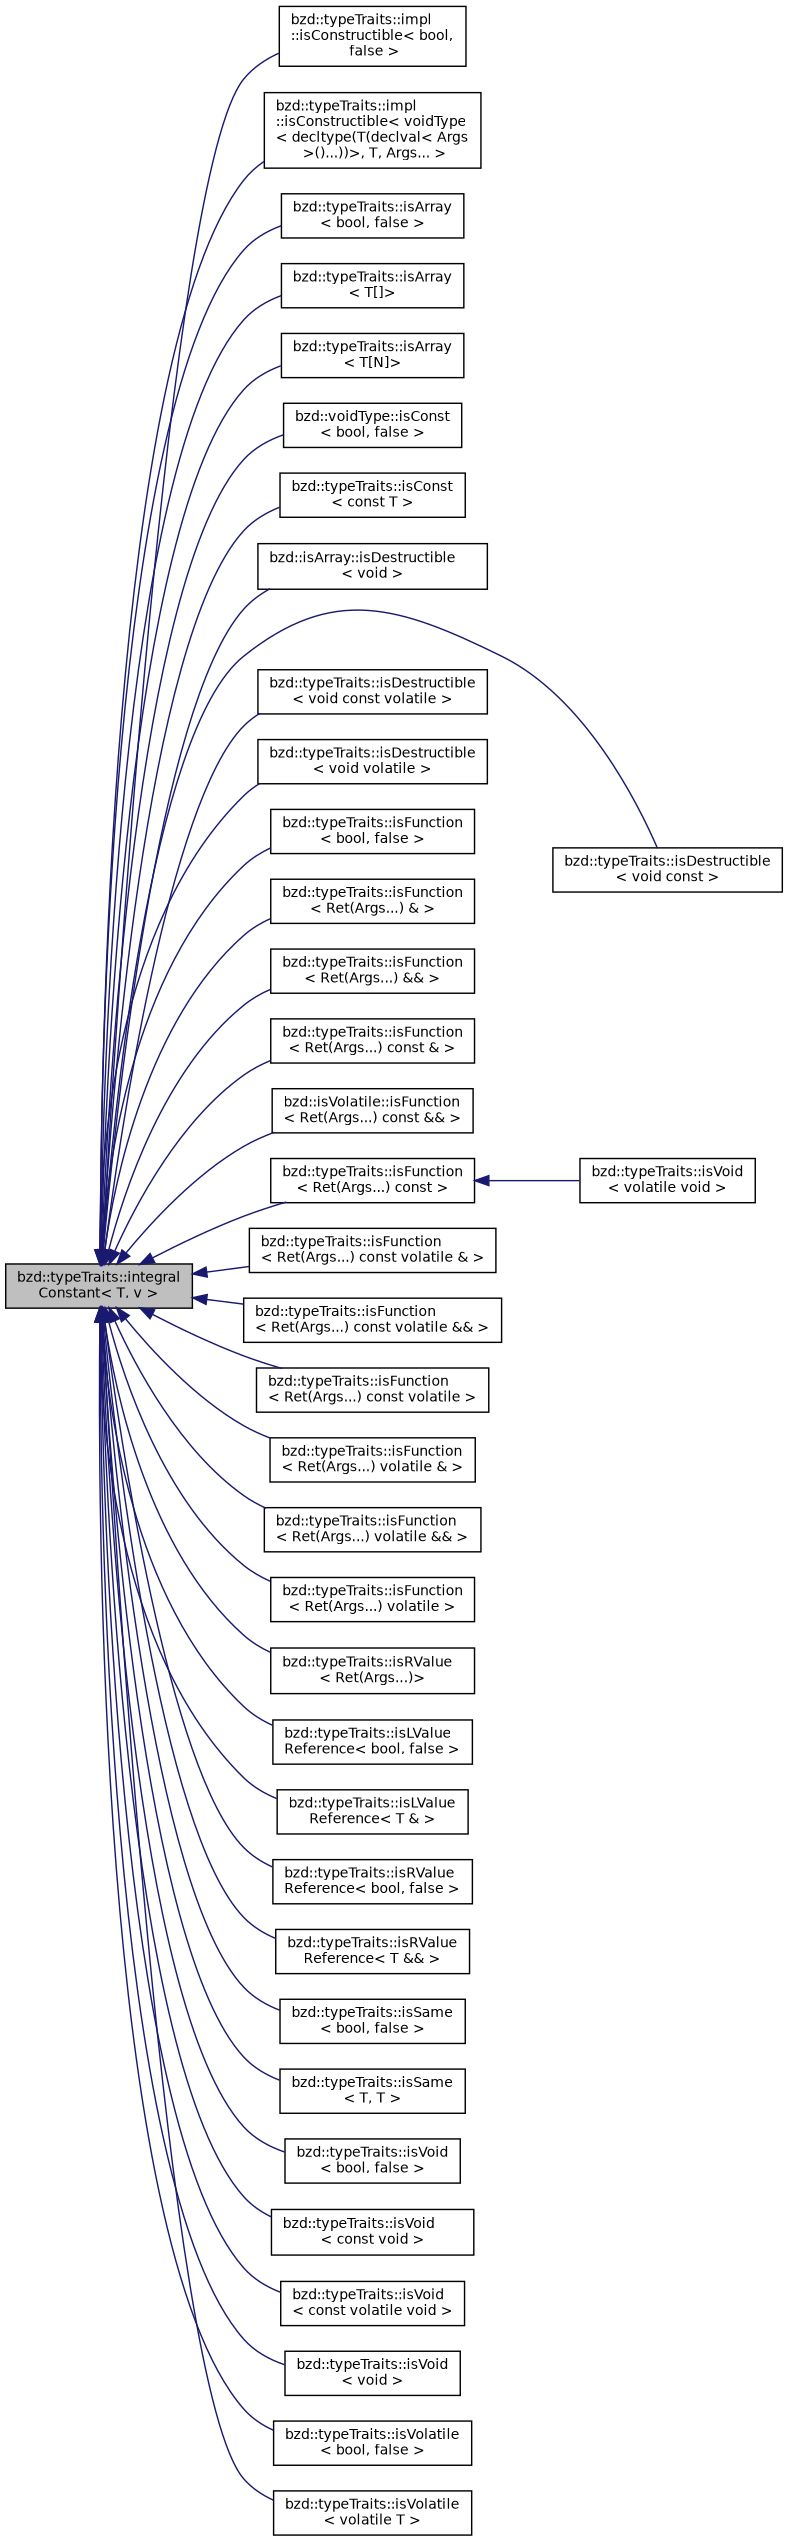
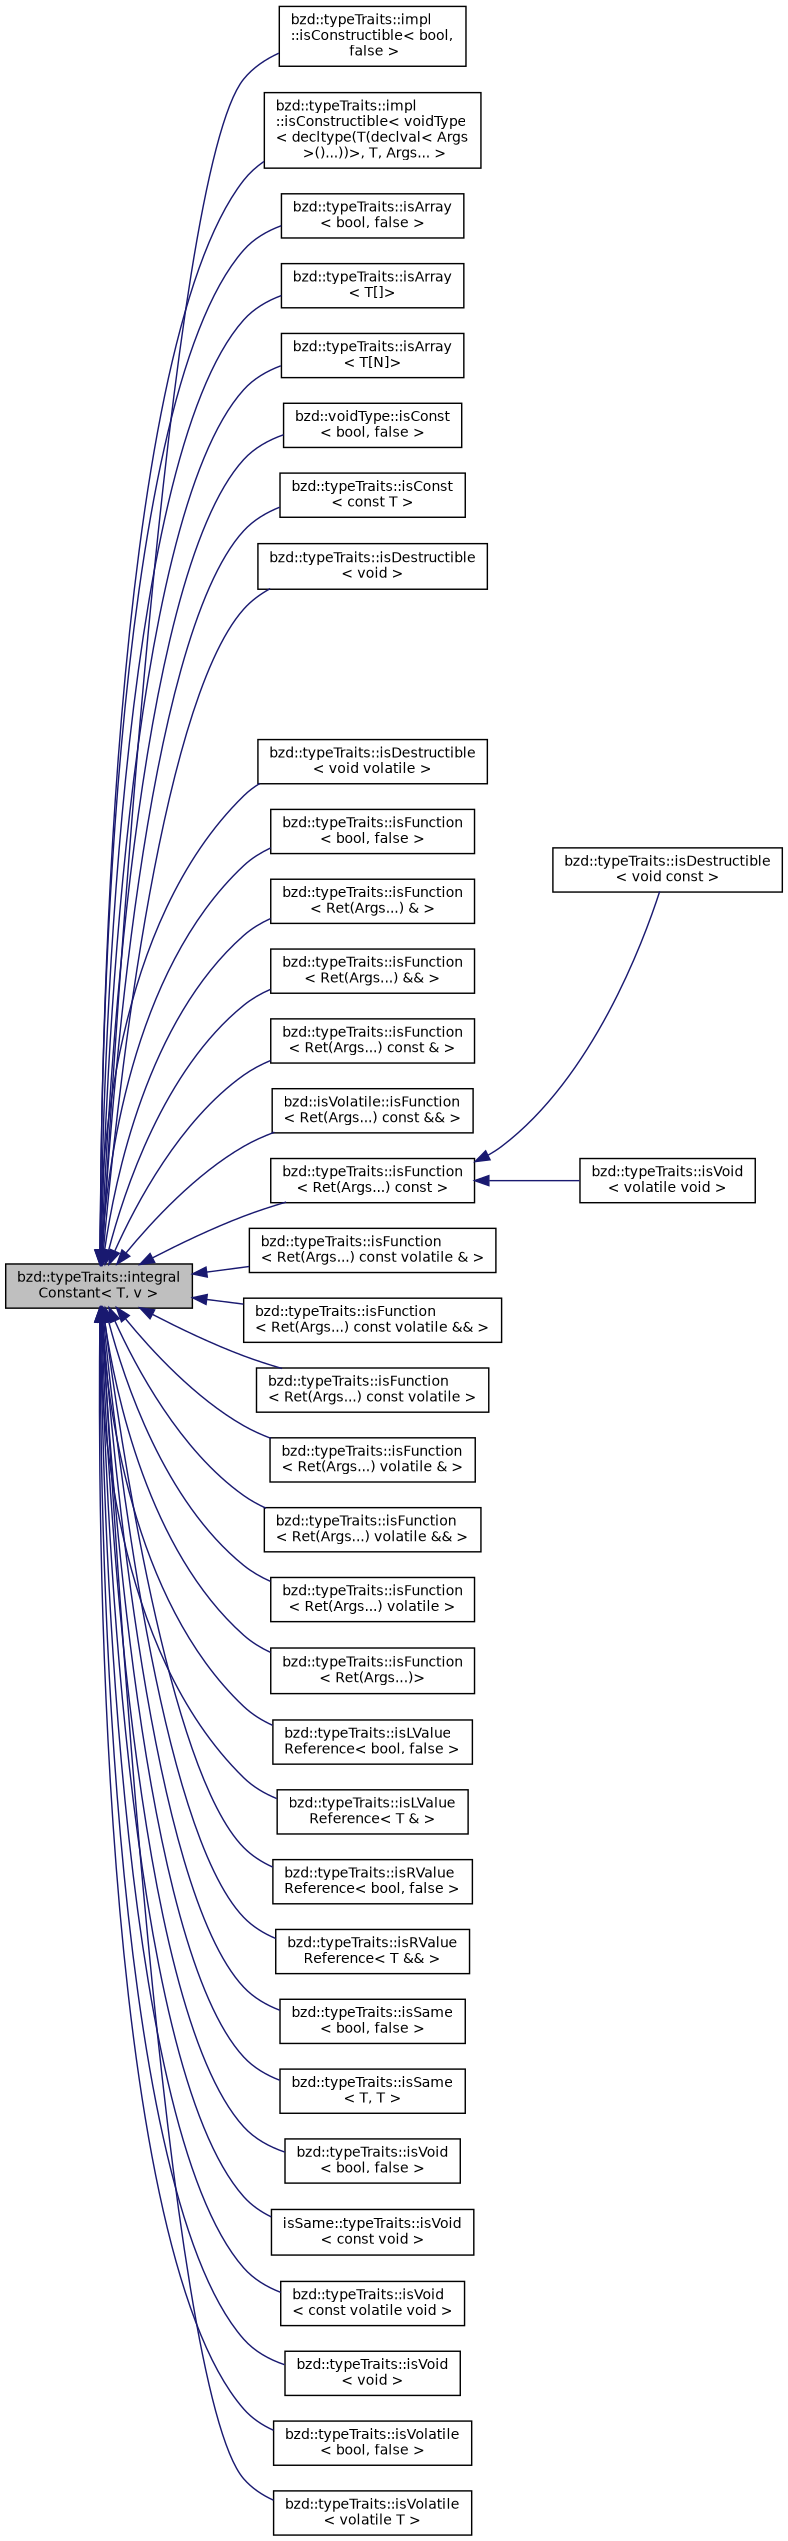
(373, 566) -> (373, 566)
(217, 691) -> (594, 1037)
(373, 692) -> none
(373, 1671) -> (373, 1671)
(373, 2232) -> (373, 2232)
